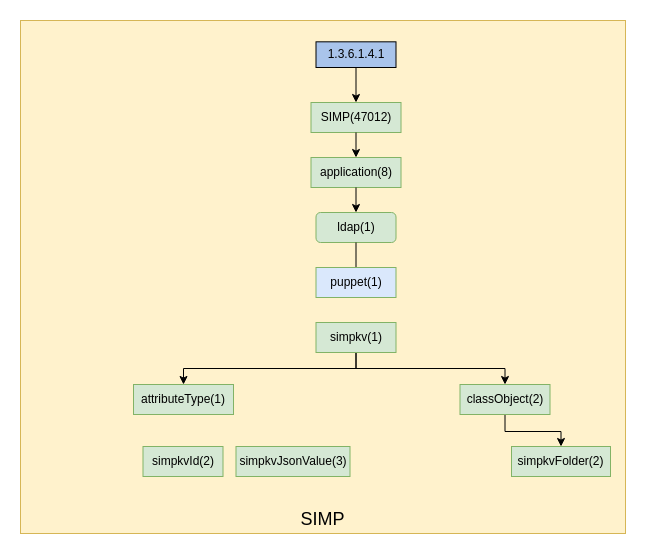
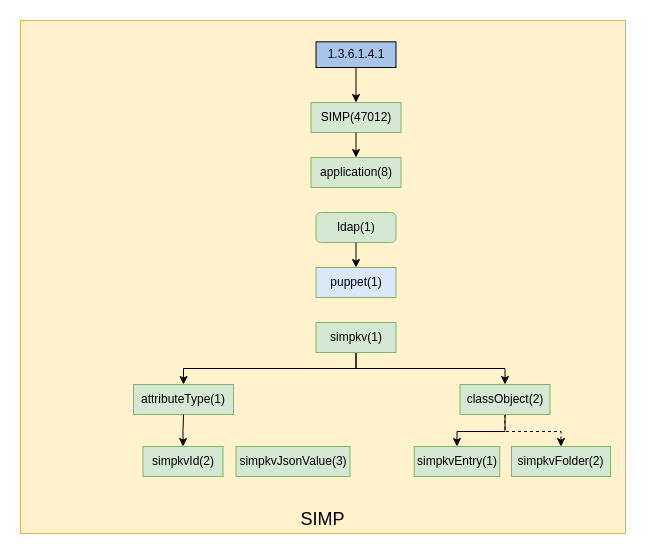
(356, 197) -> none
(356, 261) -> (356, 259)
none -> (183, 428)
none -> (477, 432)
(536, 432) -> (536, 432)
none -> (457, 462)
